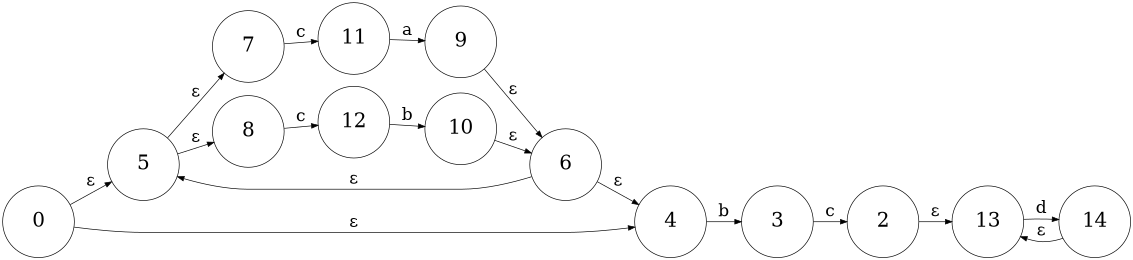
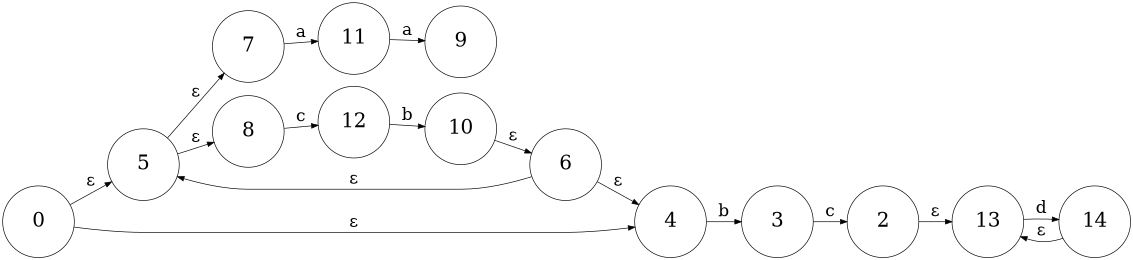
(301, 33) -> (301, 33)
(511, 101) -> none
